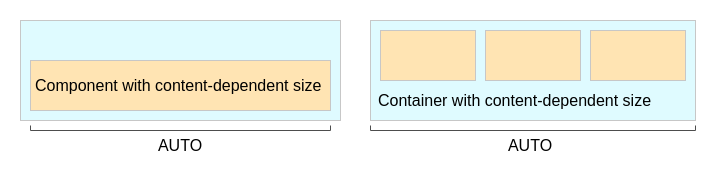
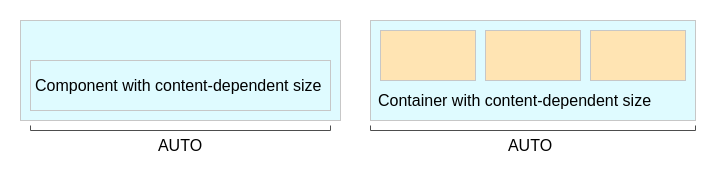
(181, 86) -> (181, 86)
